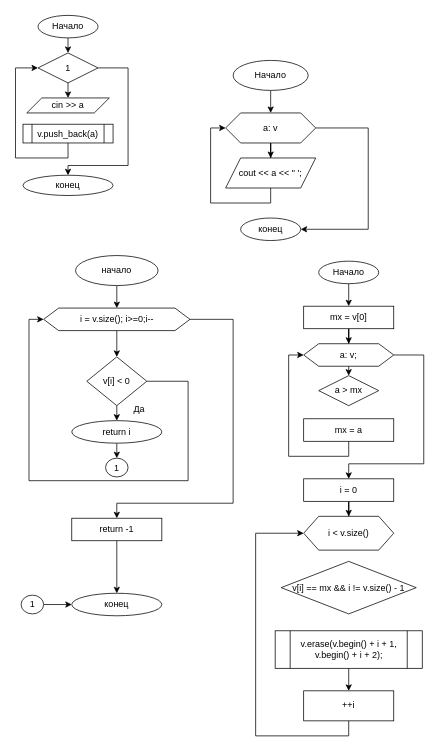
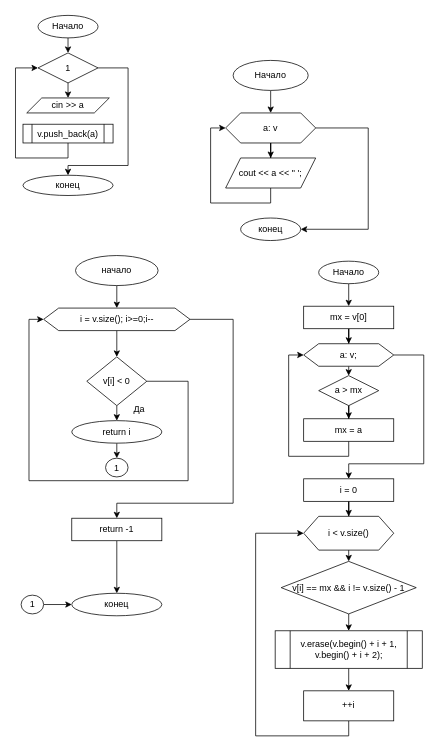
none -> (348, 415)
none -> (348, 553)
none -> (348, 620)
